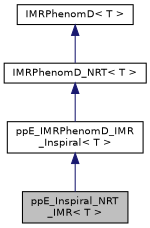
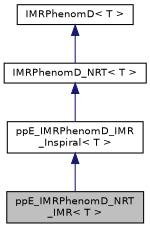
(75, 207) -> (75, 207)
